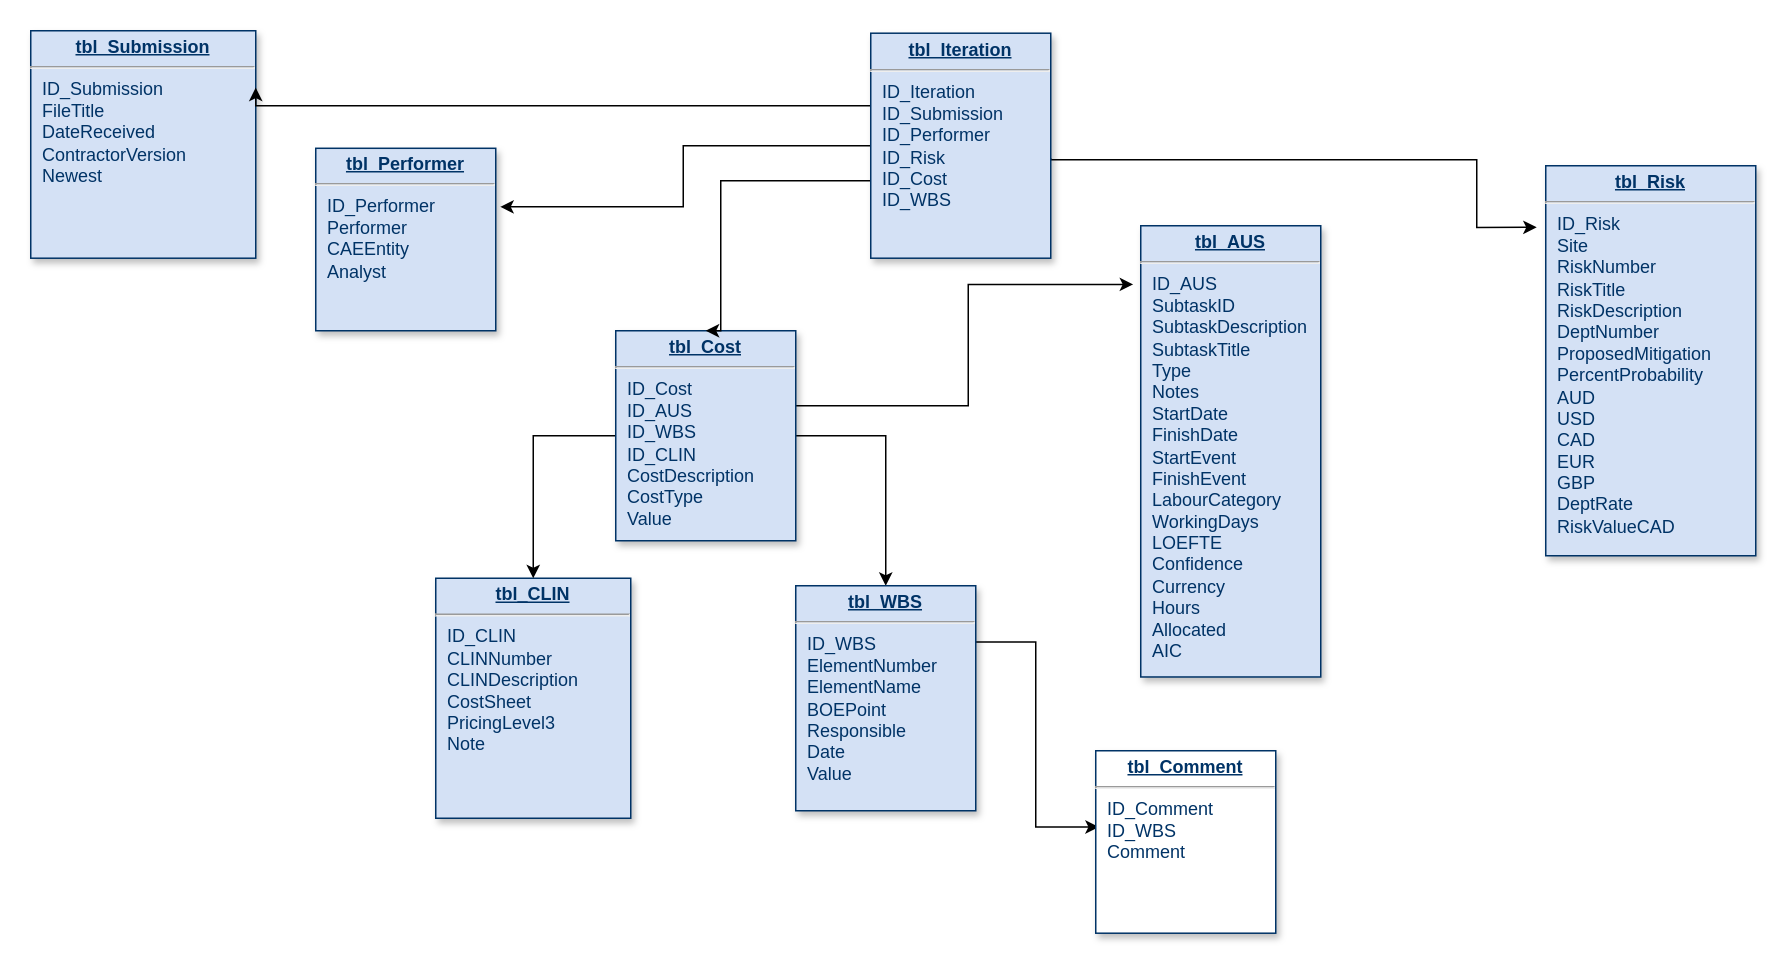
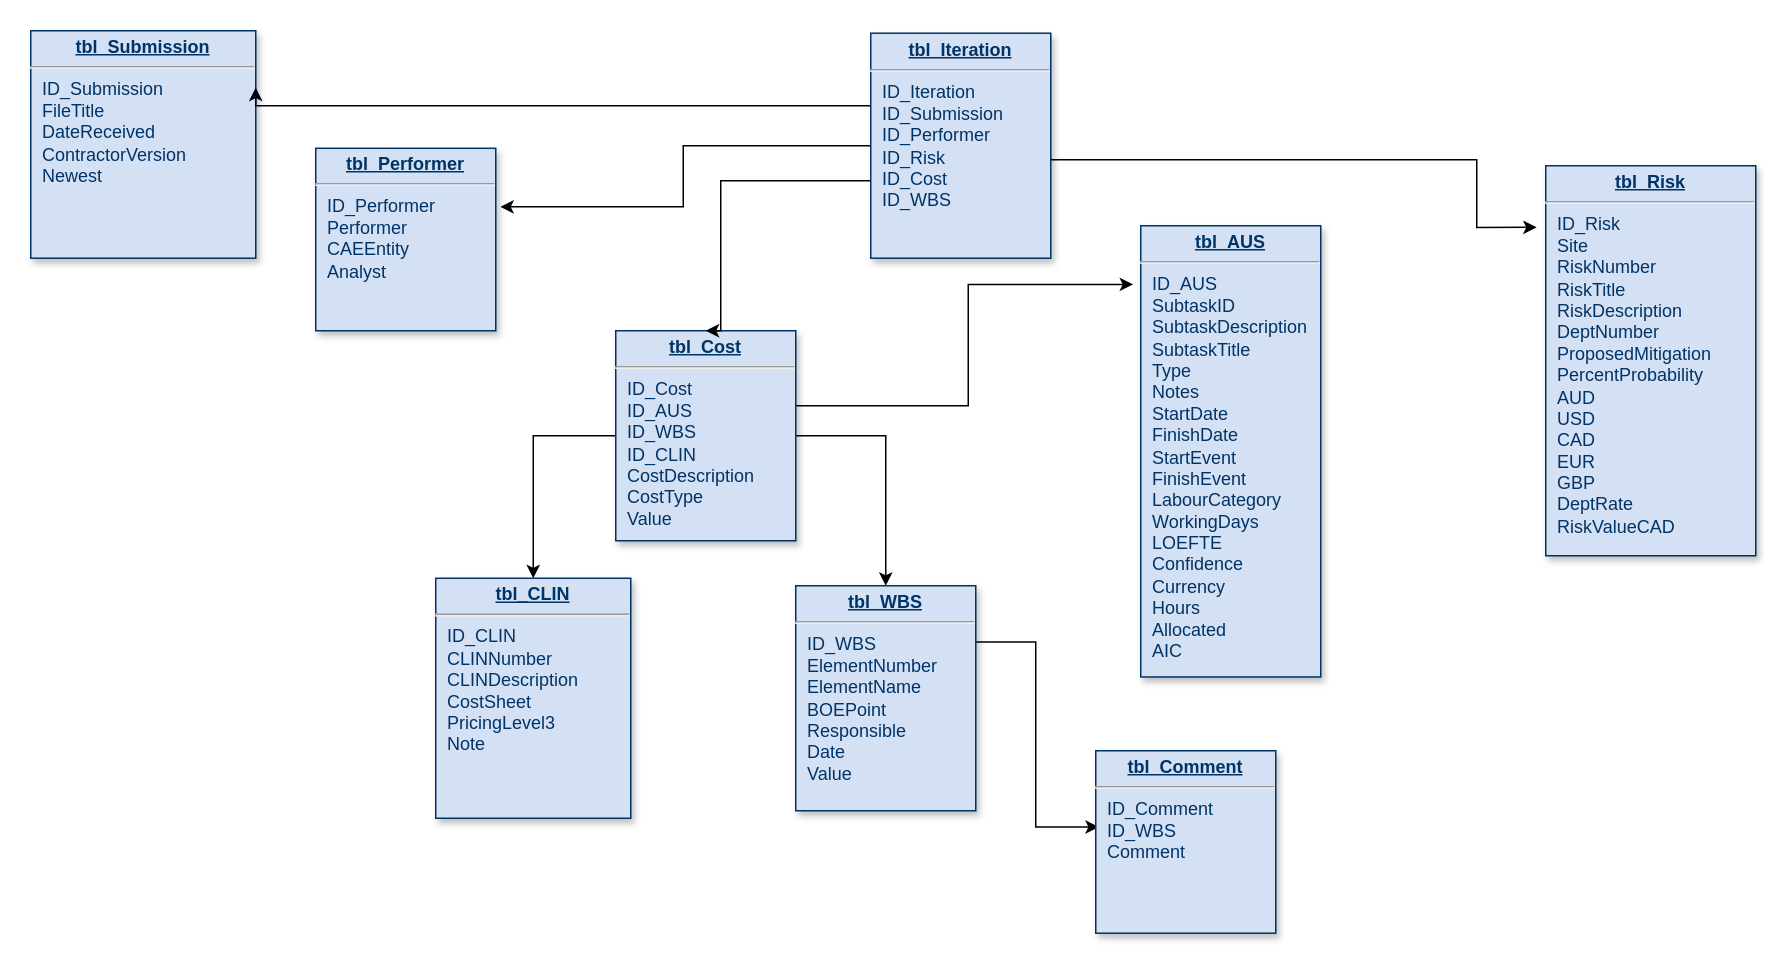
(1186, 842) -> (1186, 842)
